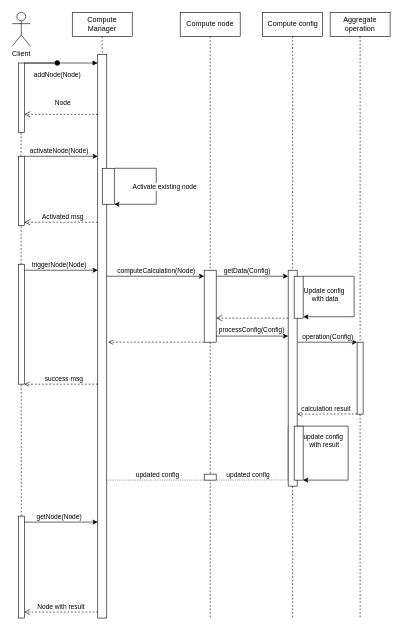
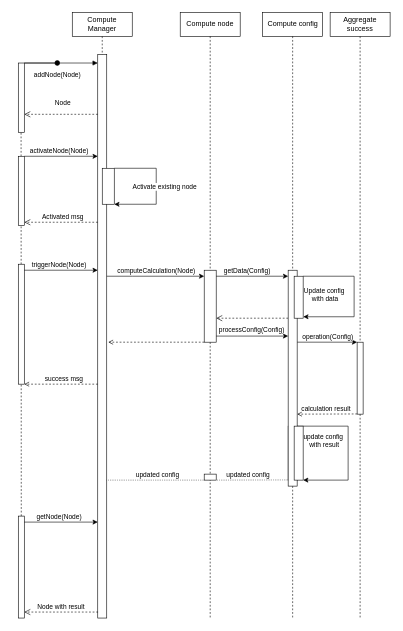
(360, 24) -> (360, 24)
(21, 29) -> none
